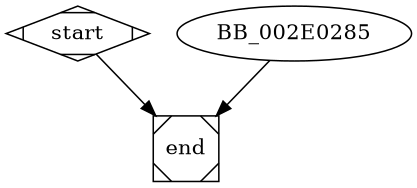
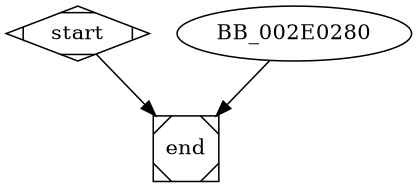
(294, 34) -> (294, 34)
